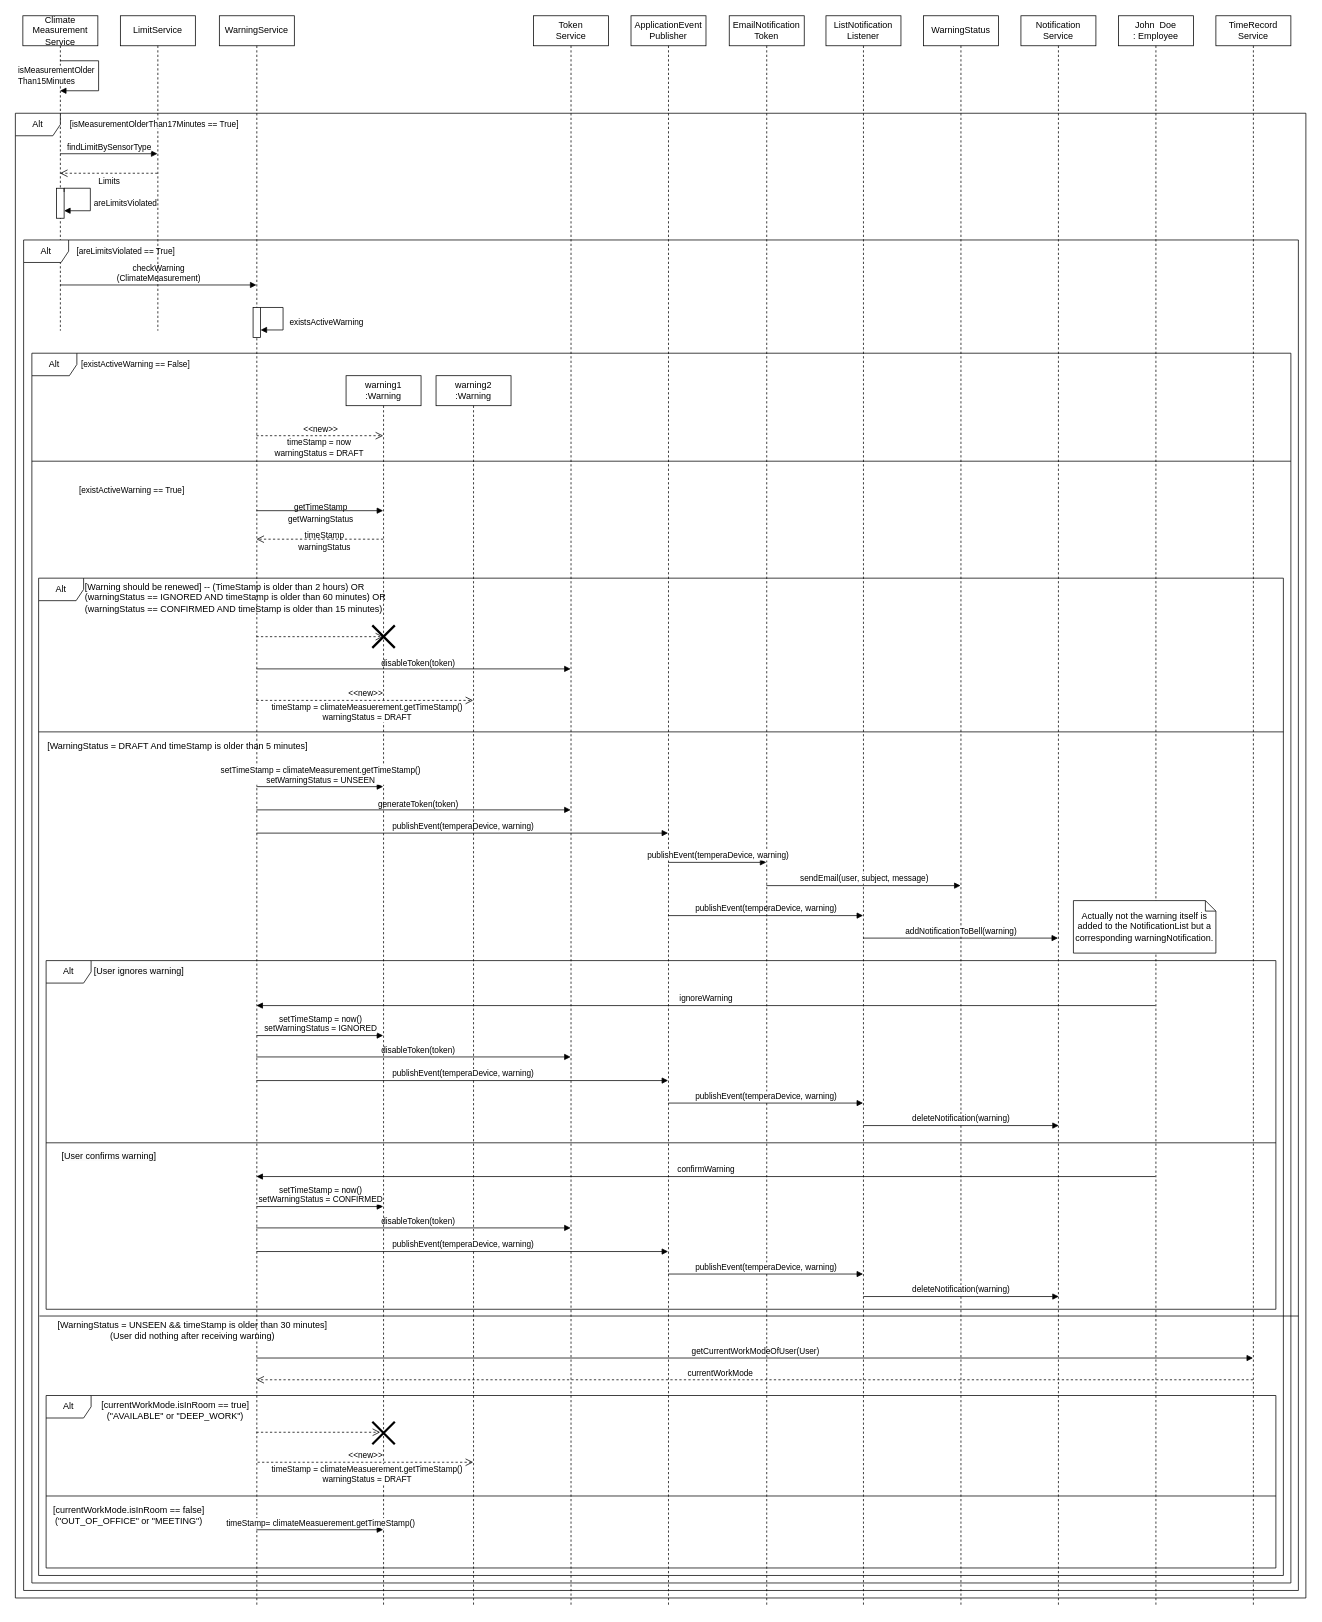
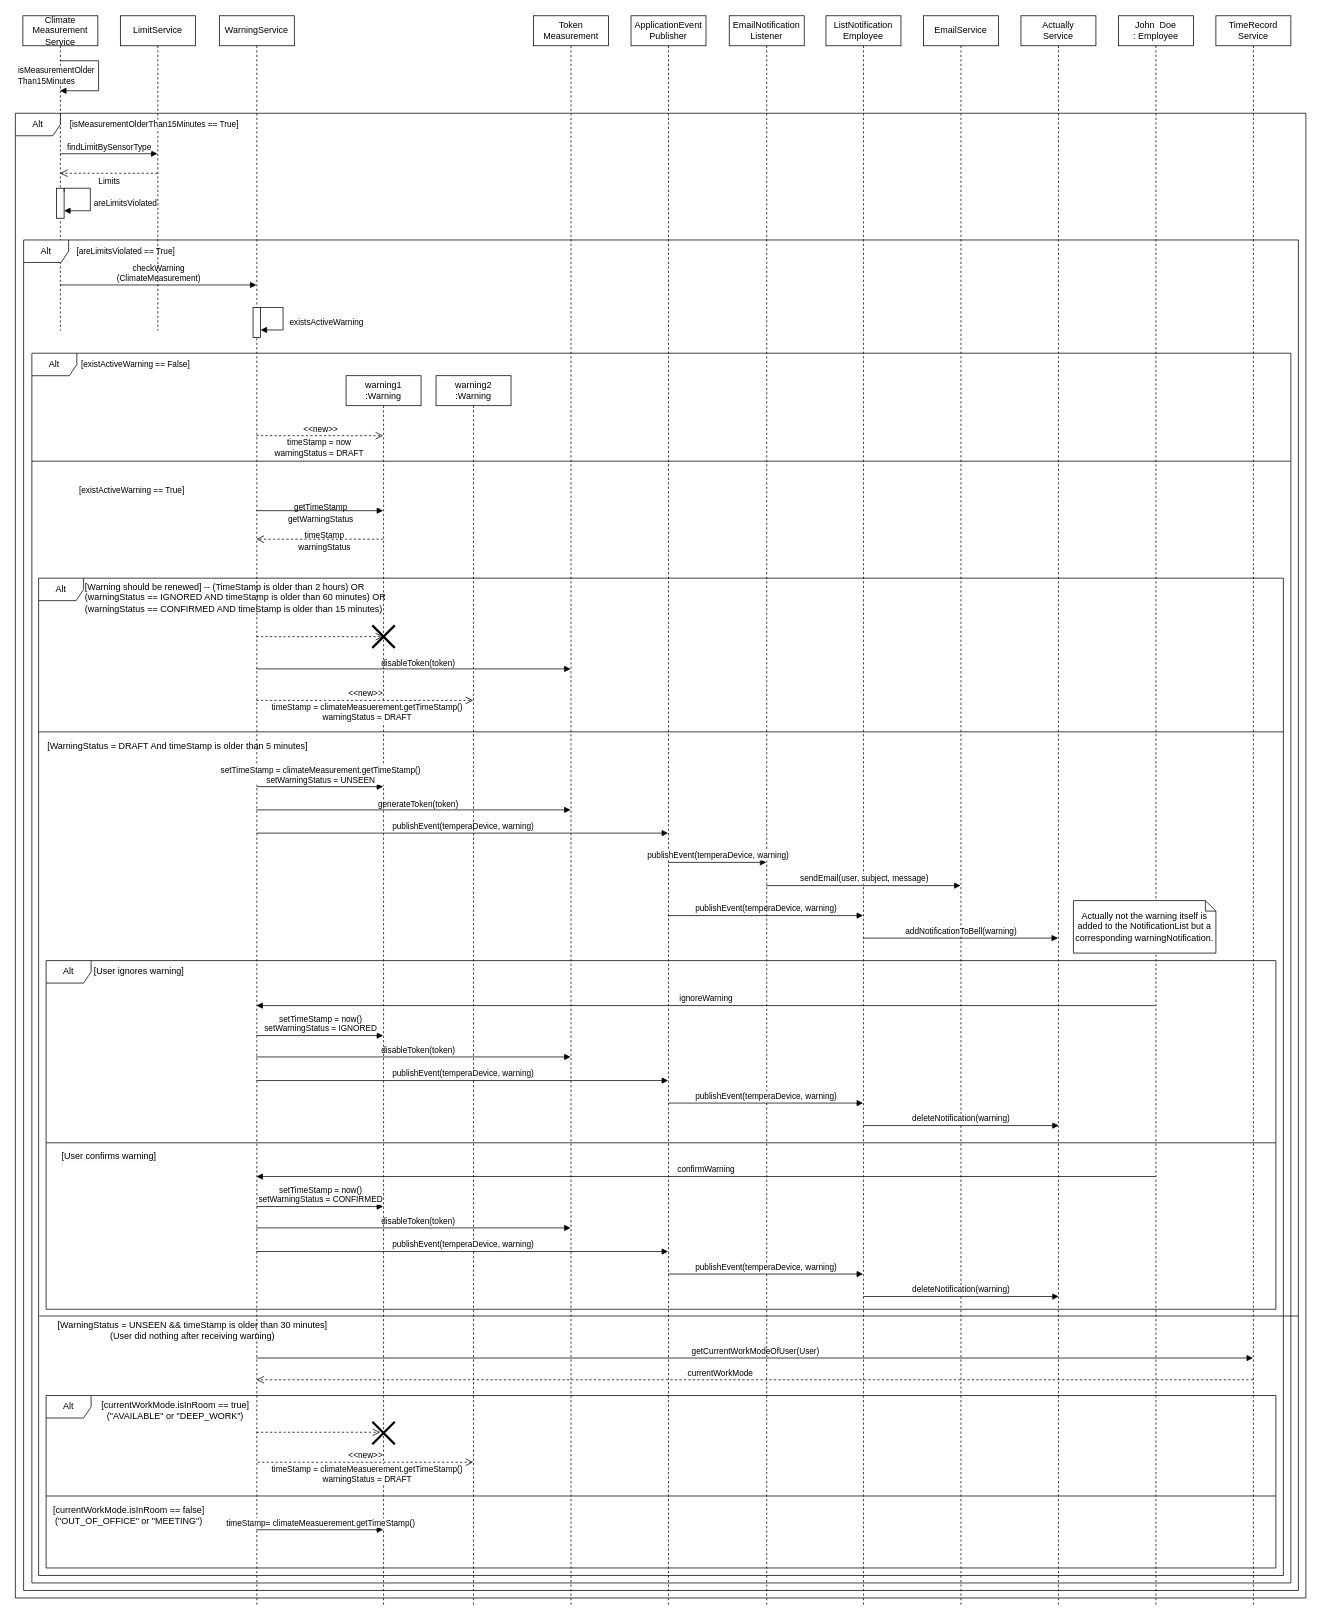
(571, 30) -> (571, 30)
(767, 30) -> (767, 30)
(864, 30) -> (864, 30)
(961, 30) -> (961, 30)
(1059, 30) -> (1059, 30)
(155, 124) -> (155, 124)
